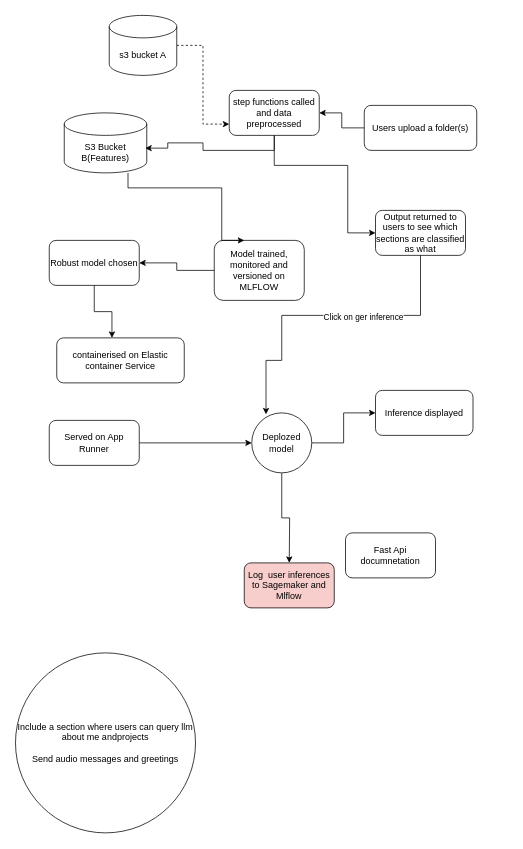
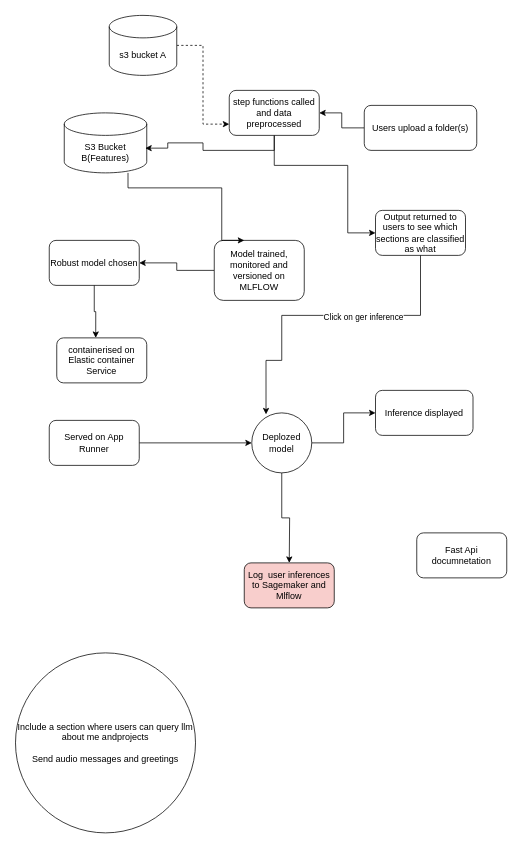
(120, 360) -> (102, 360)
(390, 555) -> (462, 555)
